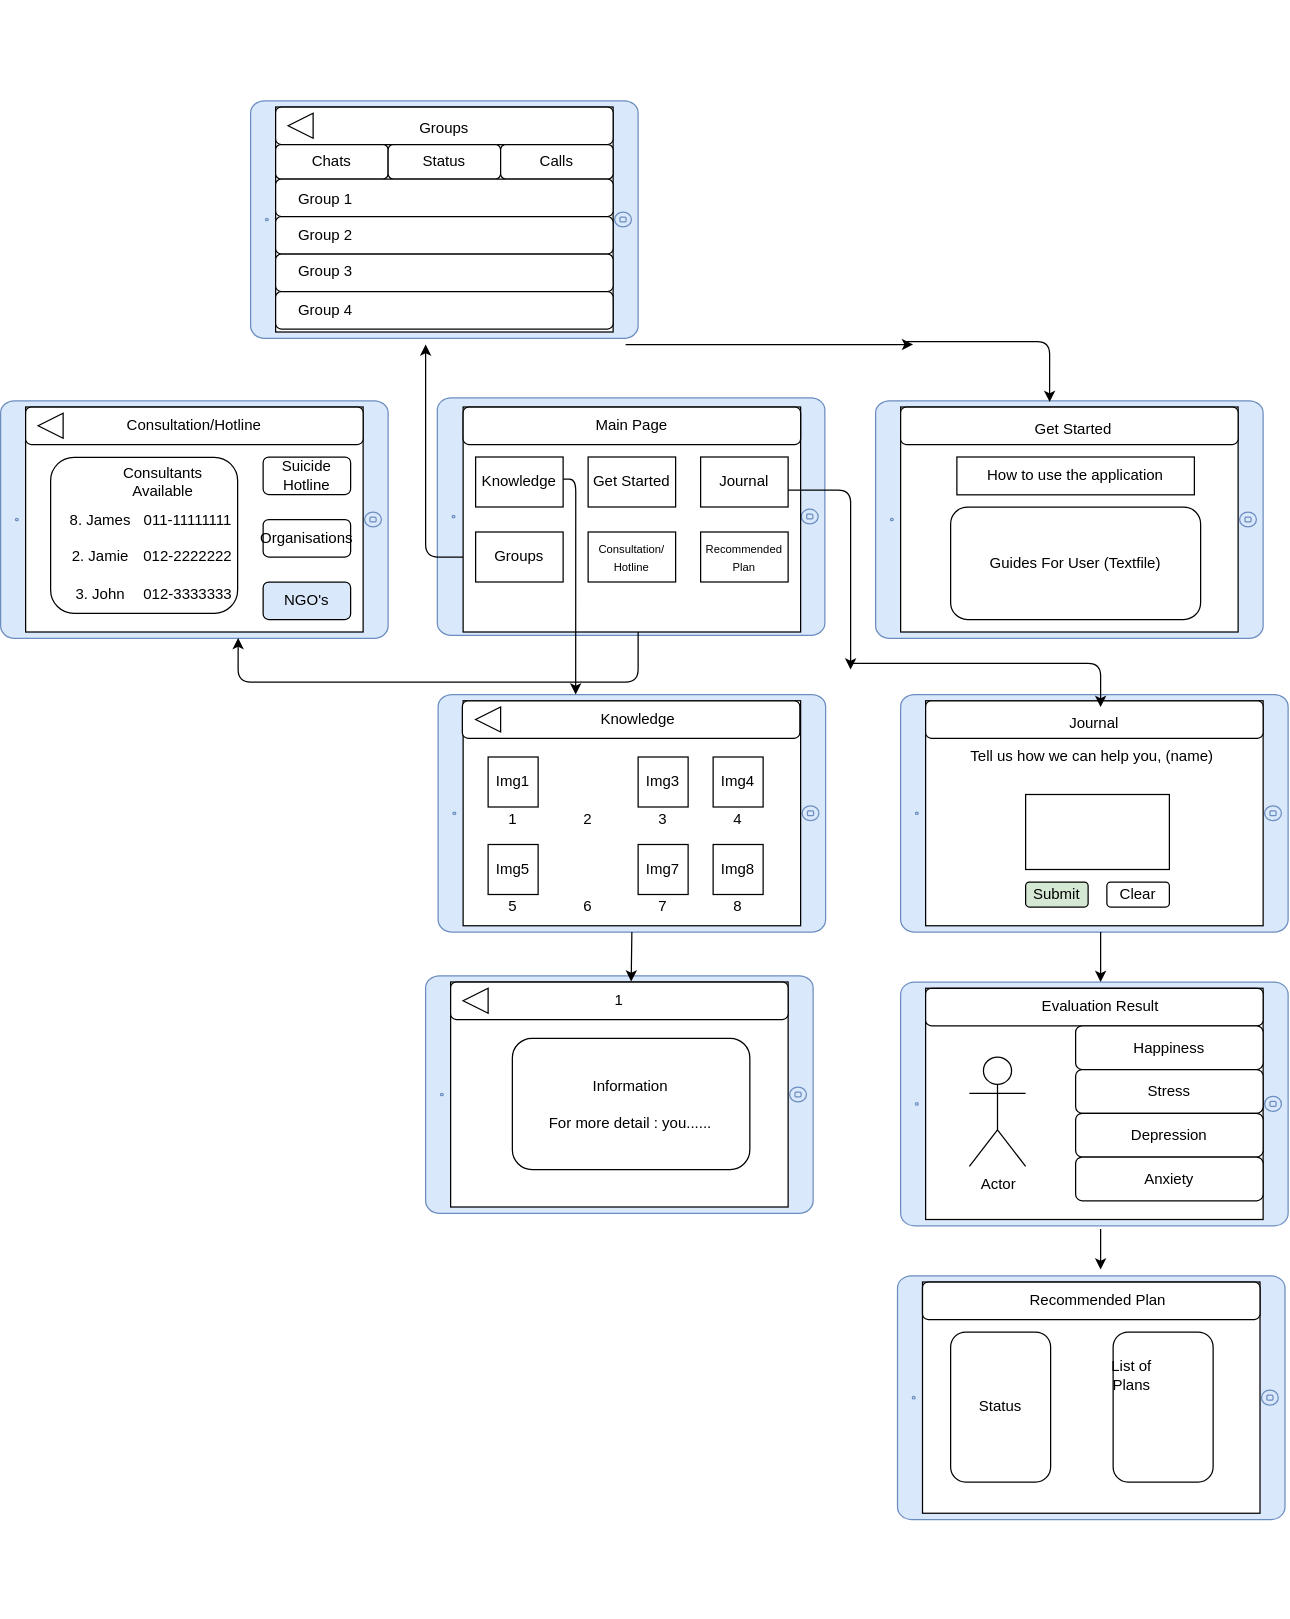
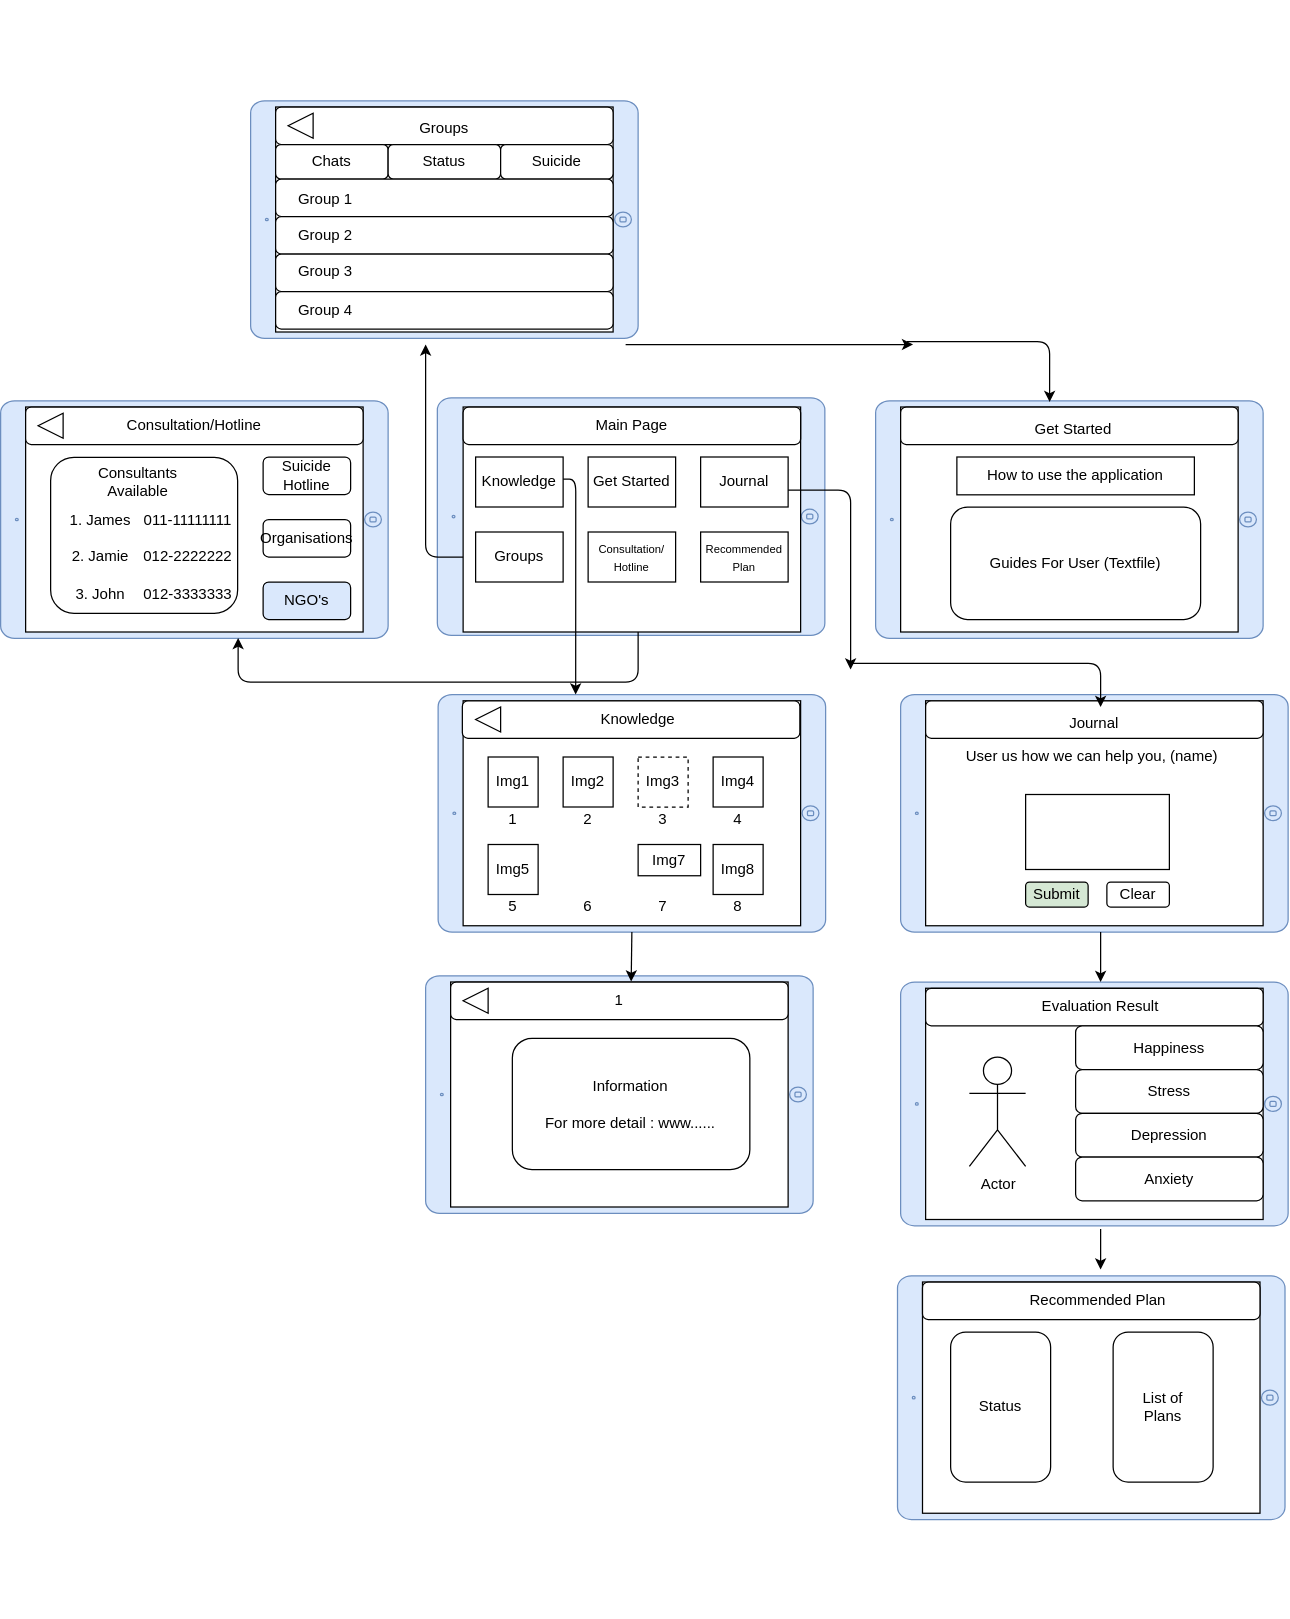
(557, 162) -> (557, 162)
(163, 482) -> (138, 482)
(101, 521) -> (101, 521)
(1094, 757) -> (1094, 757)
none -> (588, 782)
(663, 782) -> (663, 782)
(663, 869) -> (669, 860)
(631, 1104) -> (631, 1104)
(1132, 1376) -> (1163, 1407)
